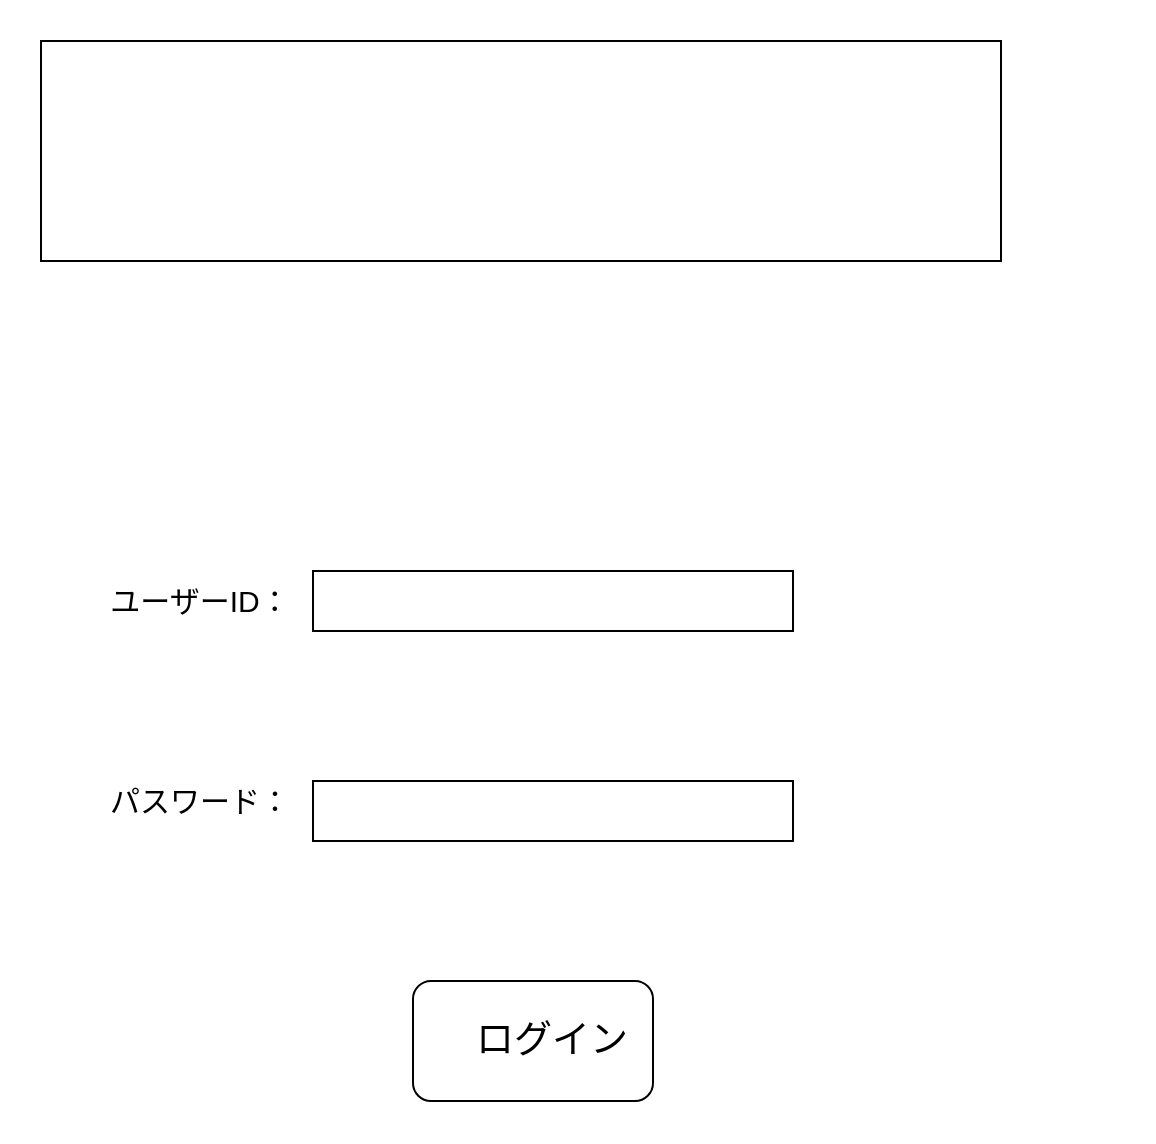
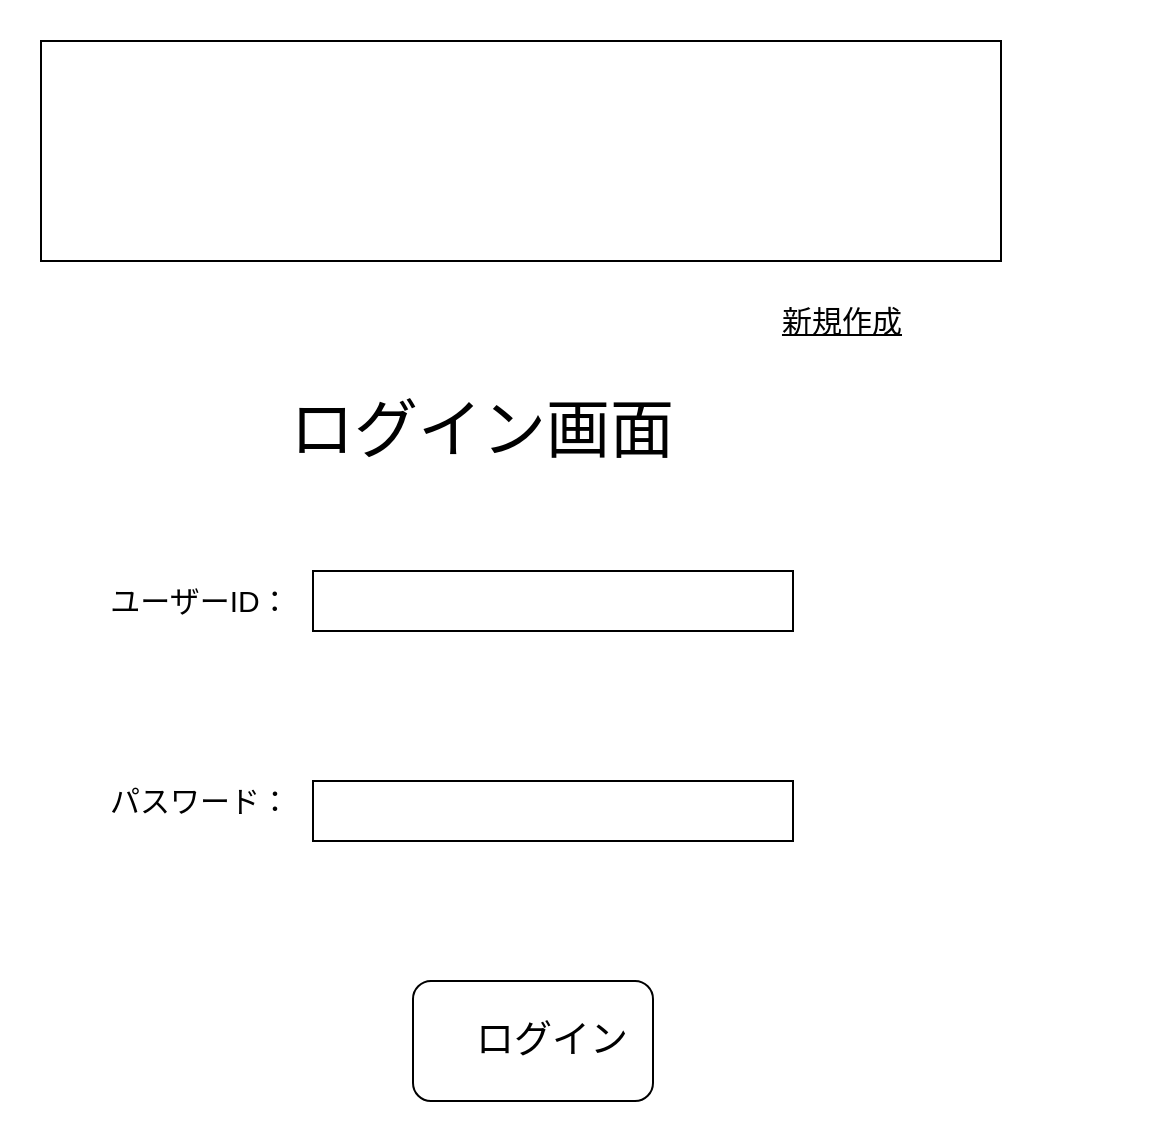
none -> (843, 321)
none -> (483, 431)
